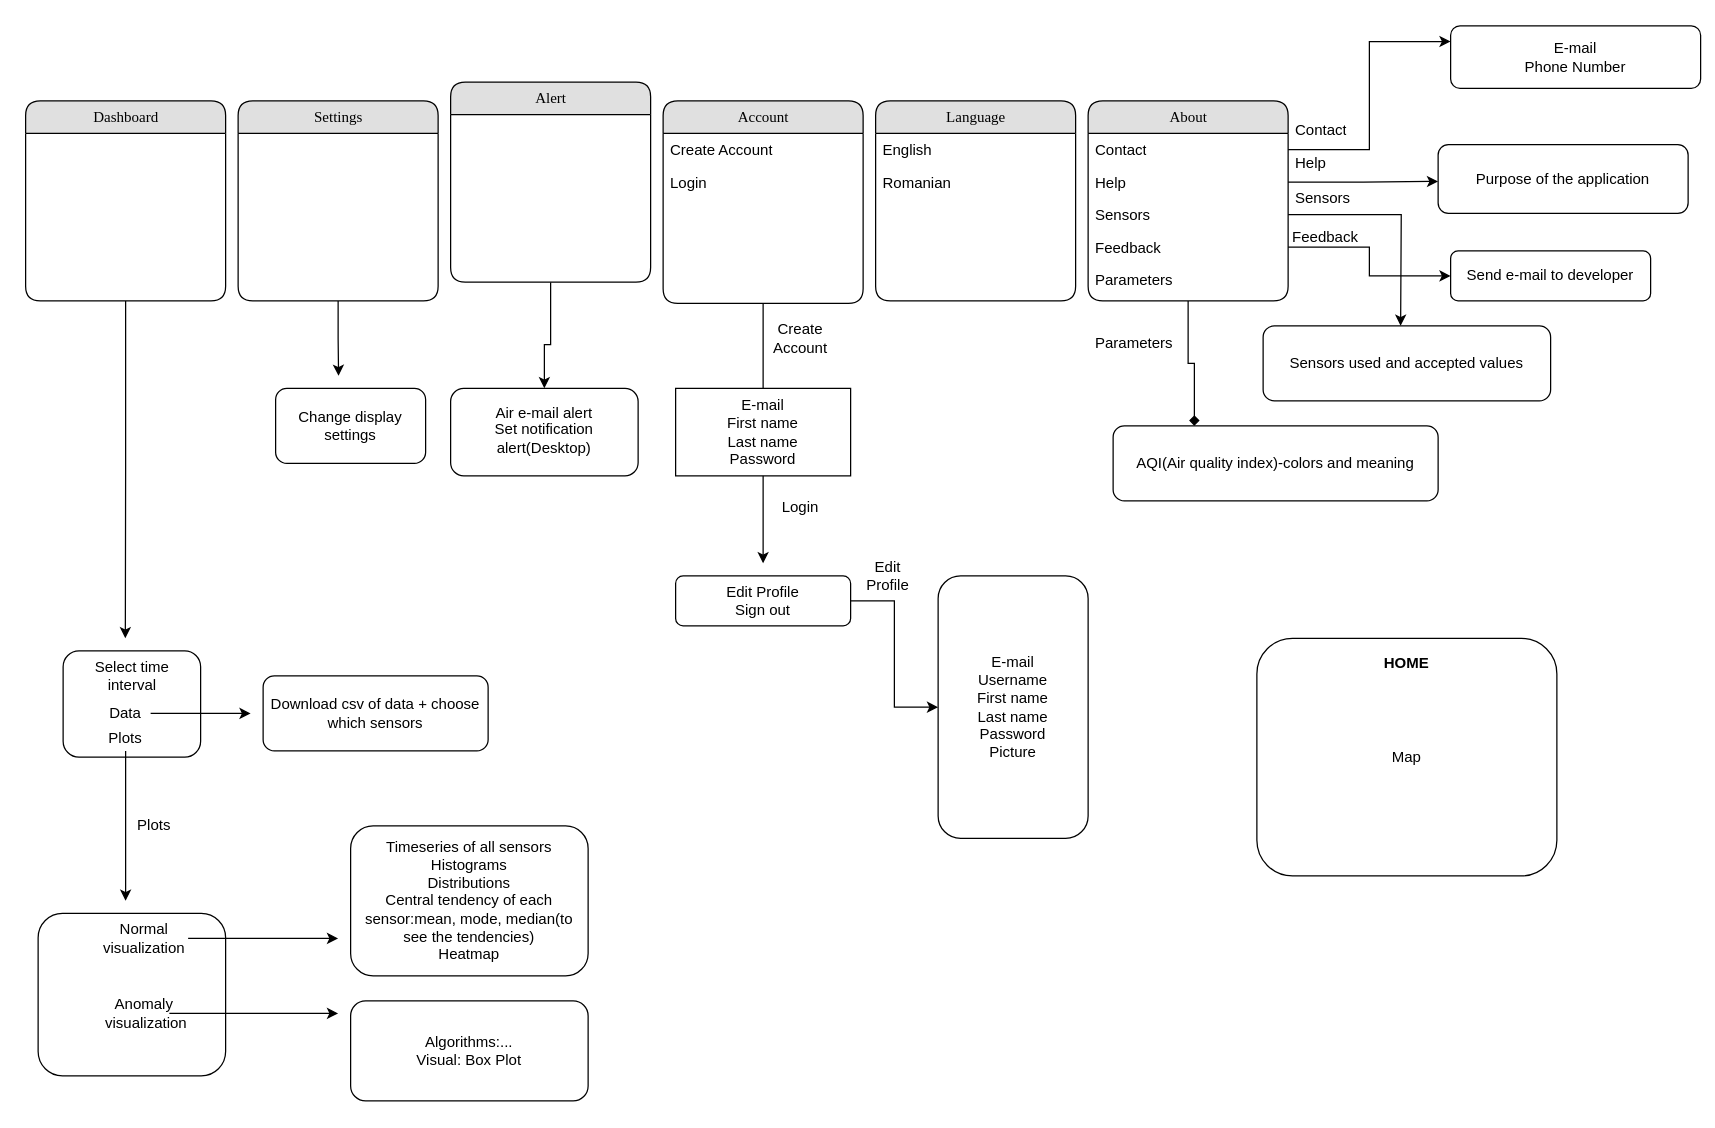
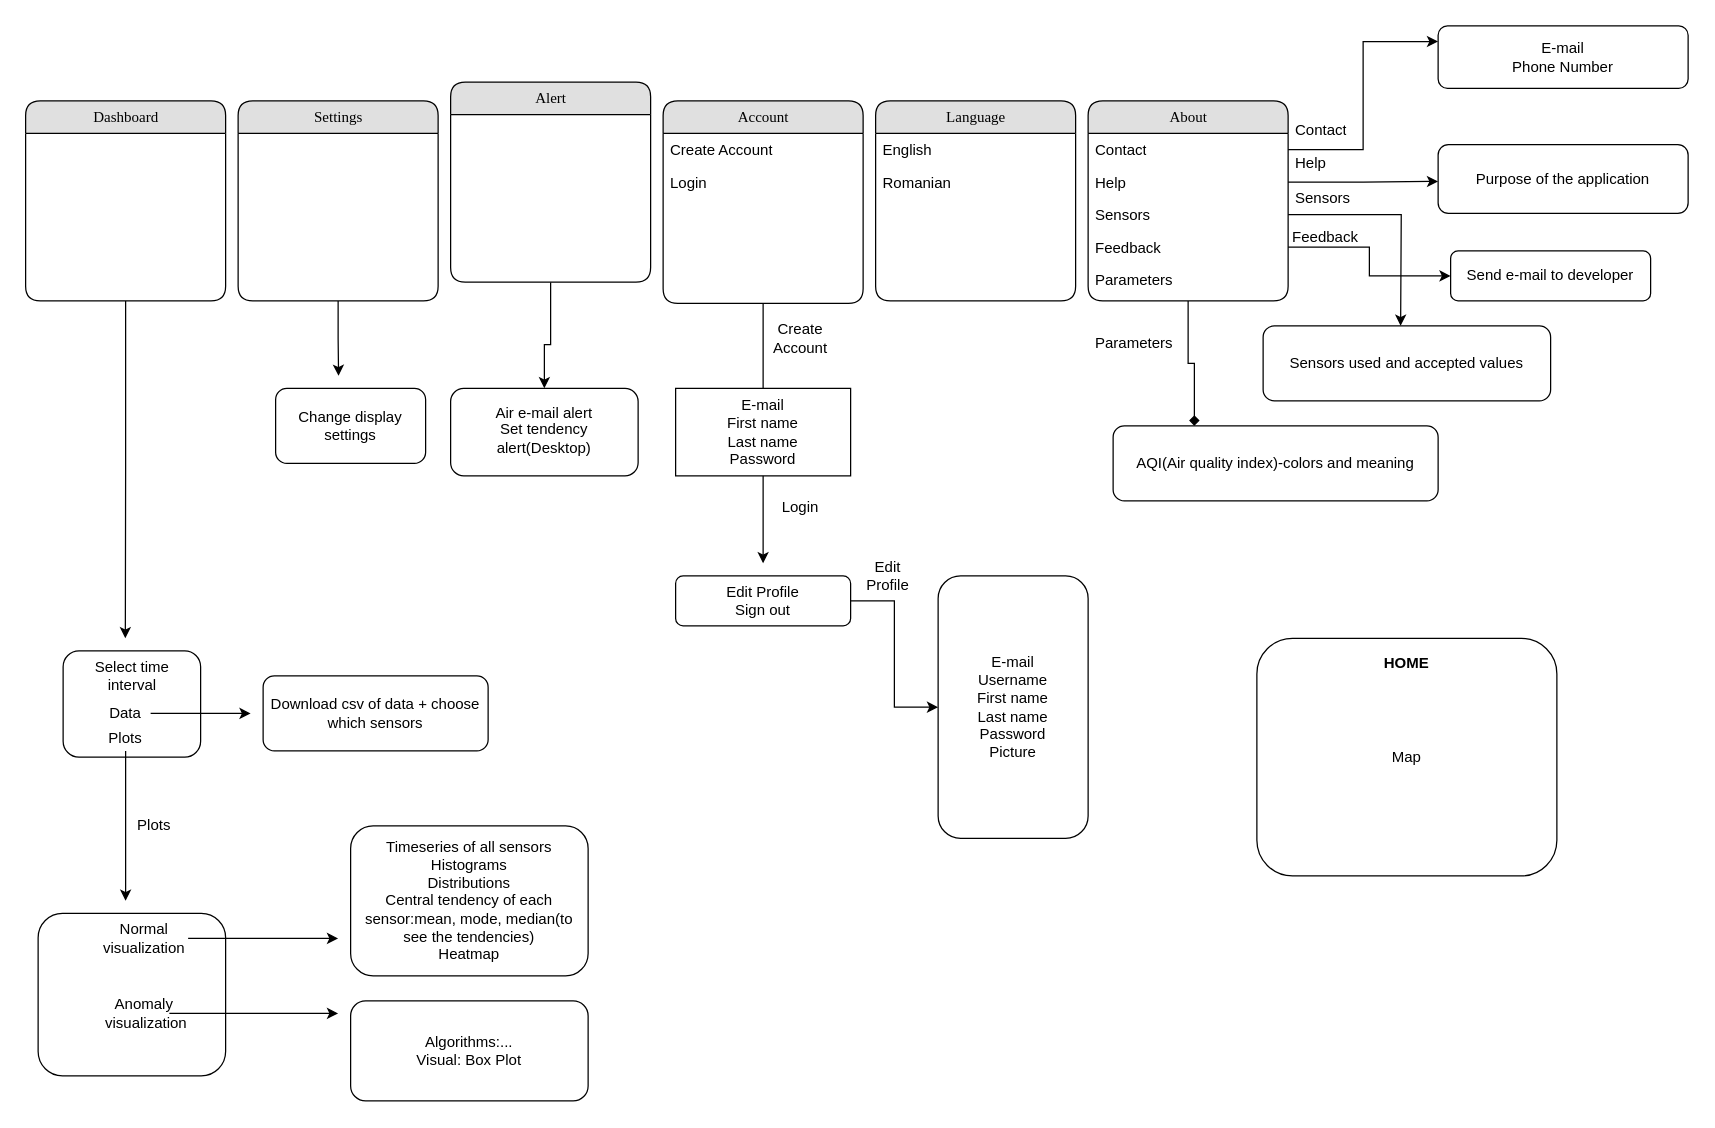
(1576, 57) -> (1563, 57)
(544, 438) -> (544, 438)
